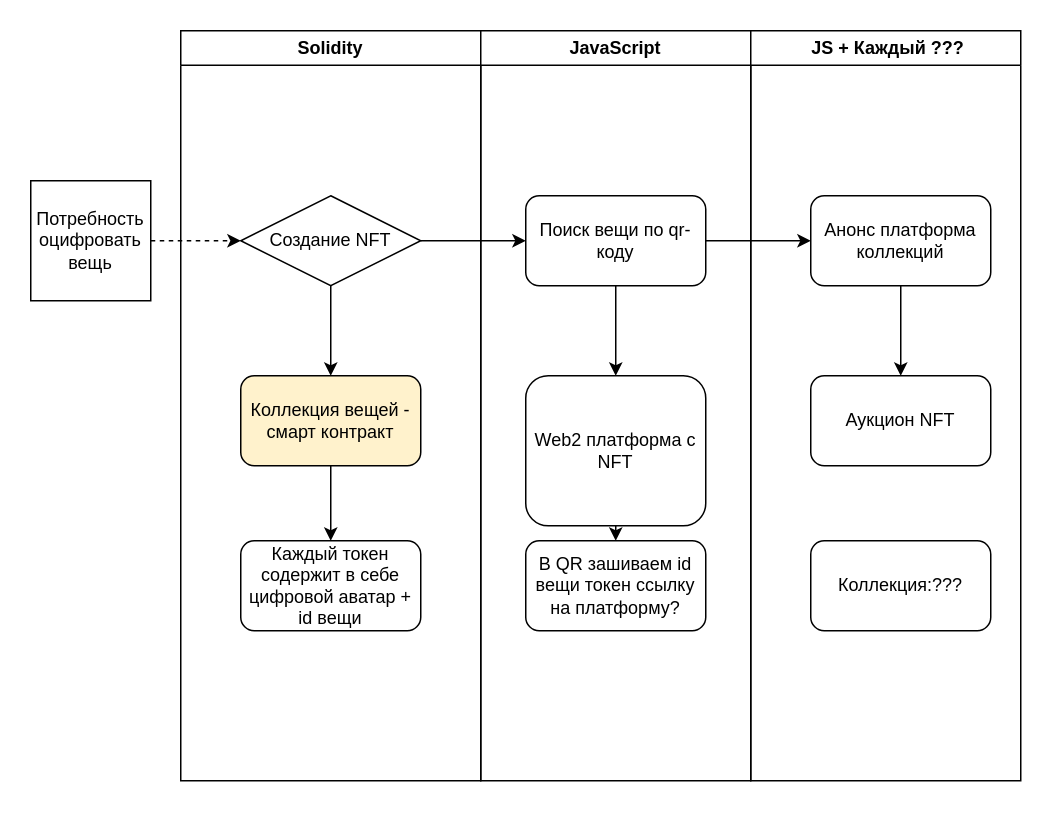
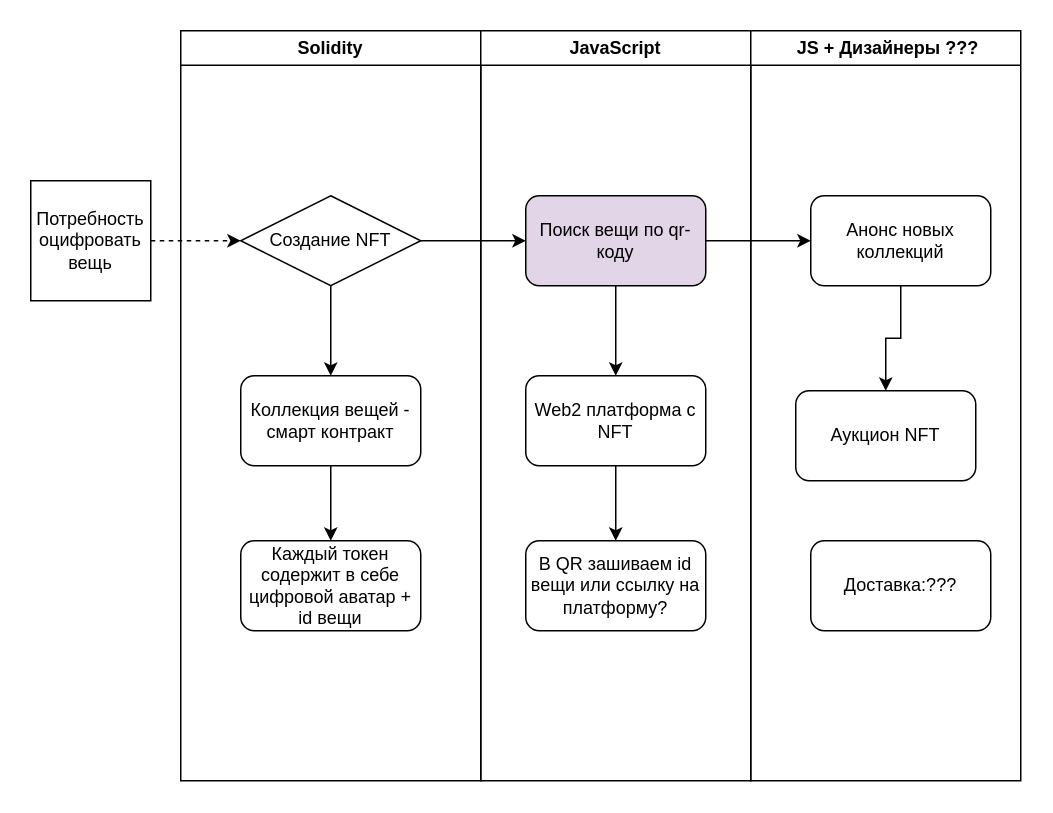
(886, 49) -> (886, 49)
(616, 241) -> (616, 241)
(901, 241) -> (901, 241)
(331, 421) -> (331, 421)
(901, 421) -> (886, 436)
(616, 451) -> (616, 421)
(616, 586) -> (616, 586)
(901, 586) -> (901, 586)
